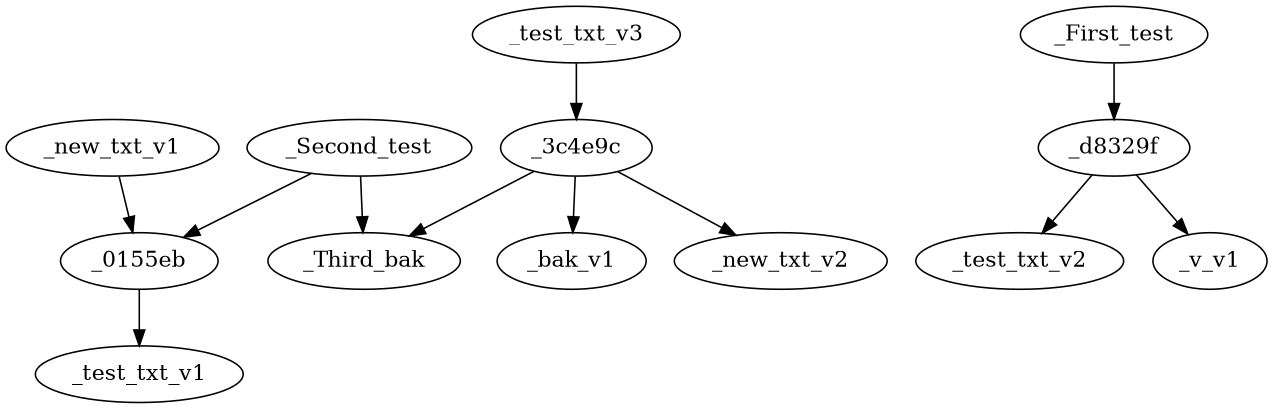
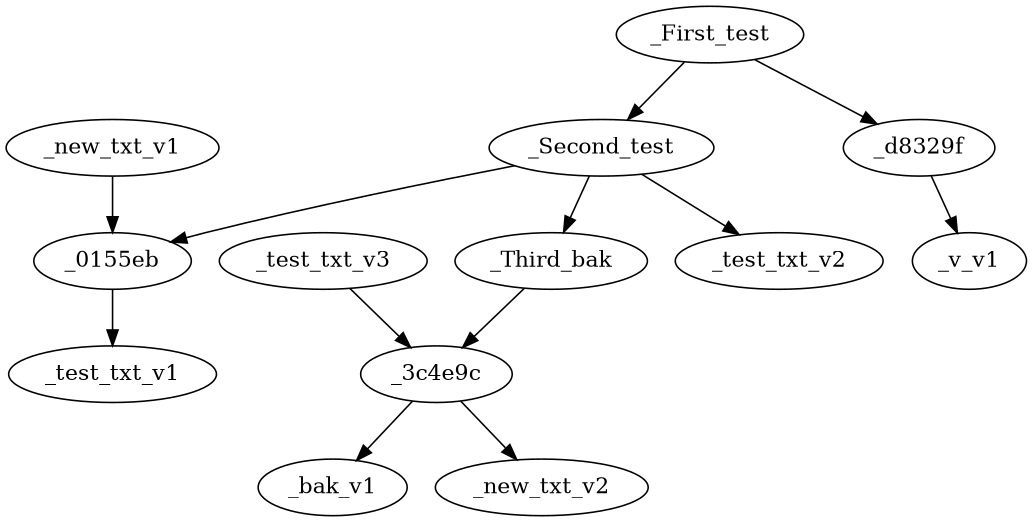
none -> (662, 85)
(1072, 198) -> (684, 200)
(479, 200) -> (499, 313)
